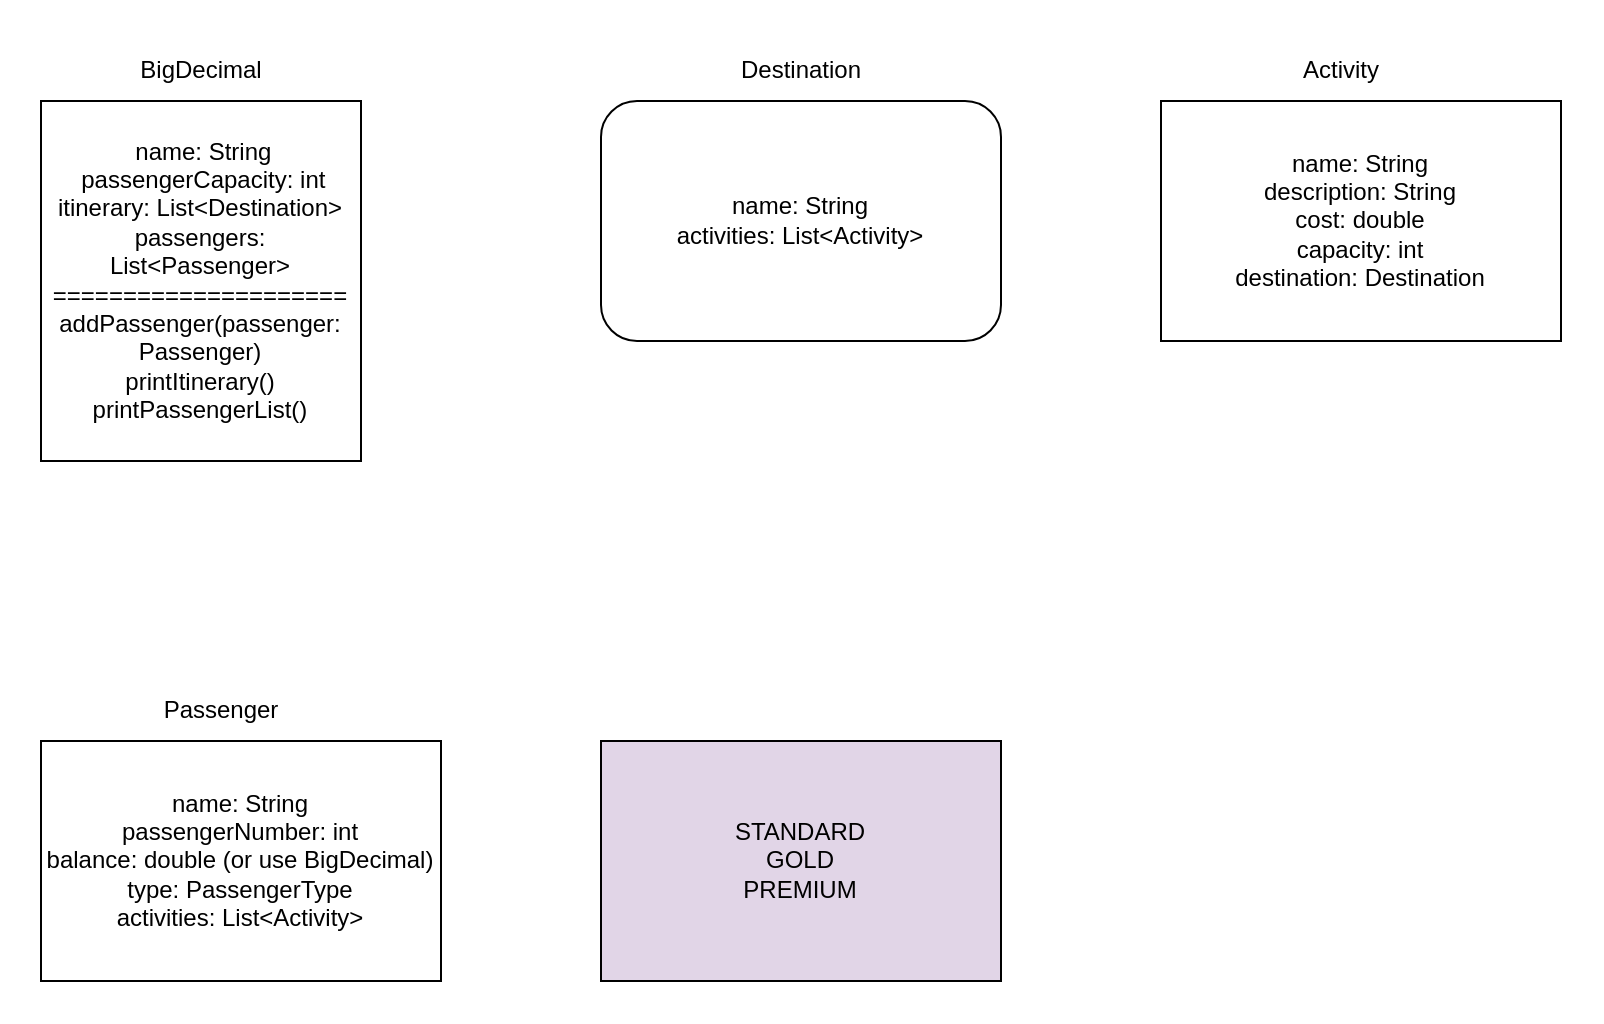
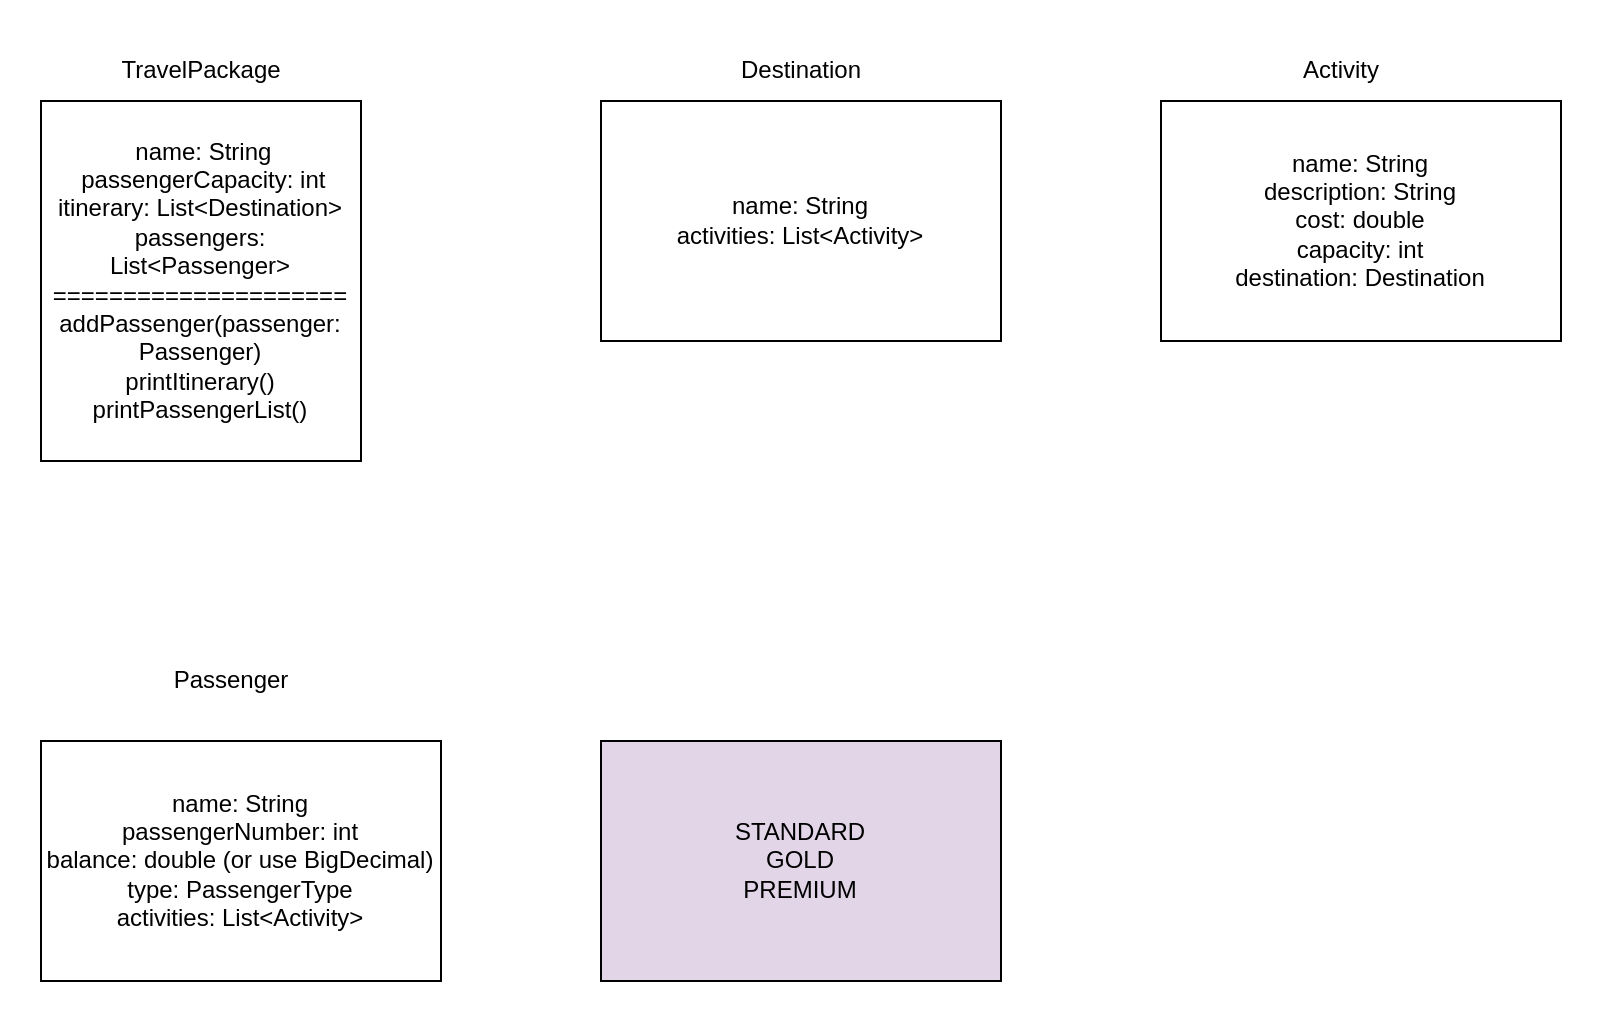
(202, 71) -> (202, 71)
(801, 221) -> (801, 221)
(221, 711) -> (231, 681)
